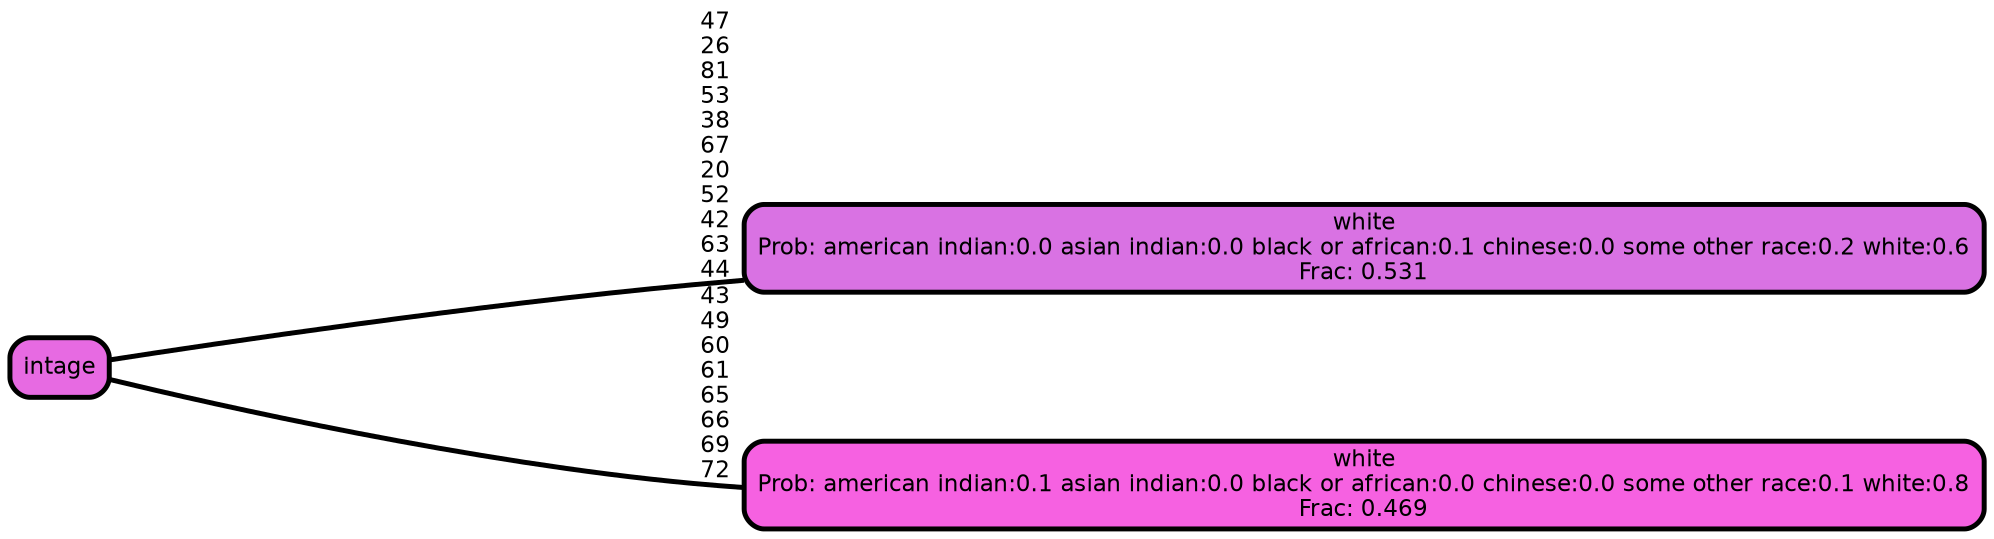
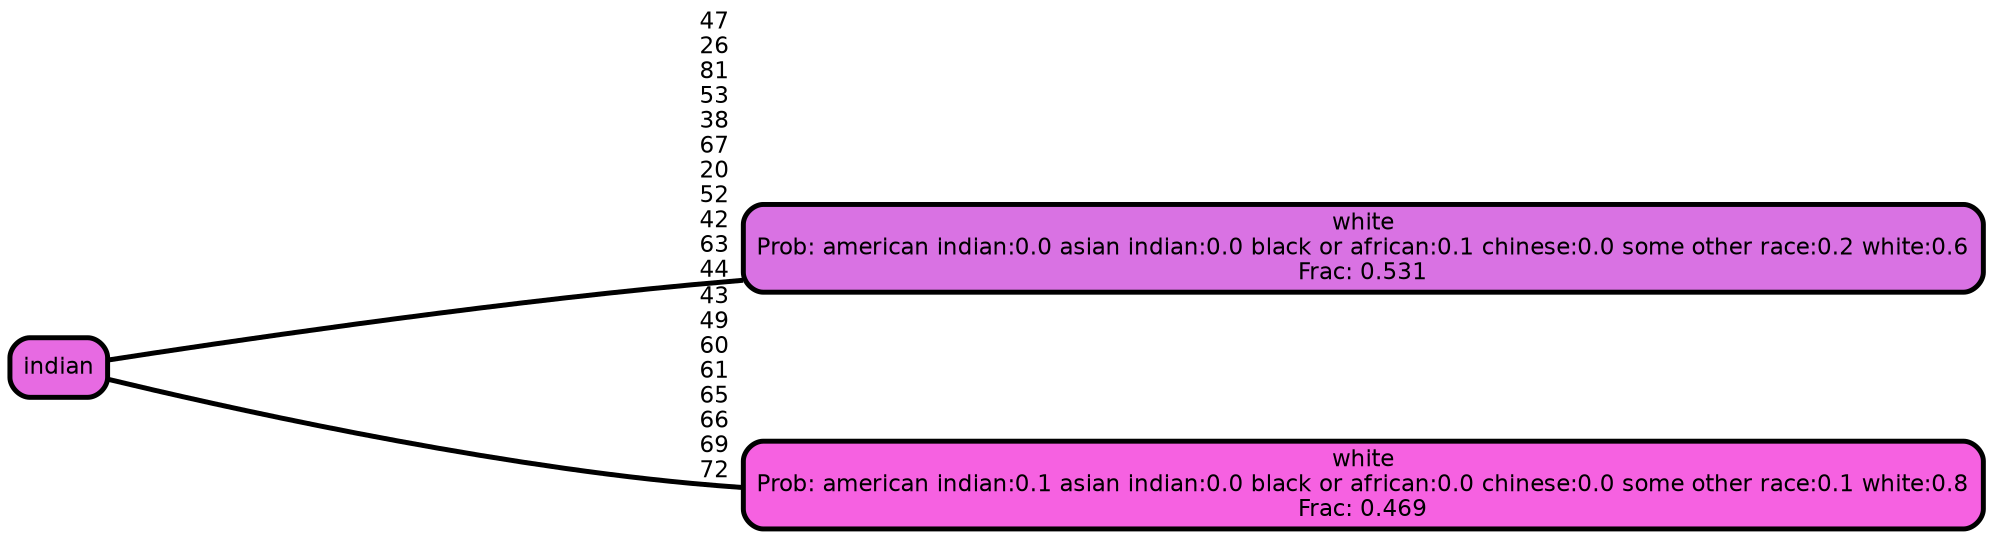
(60, 368) -> (59, 368)
